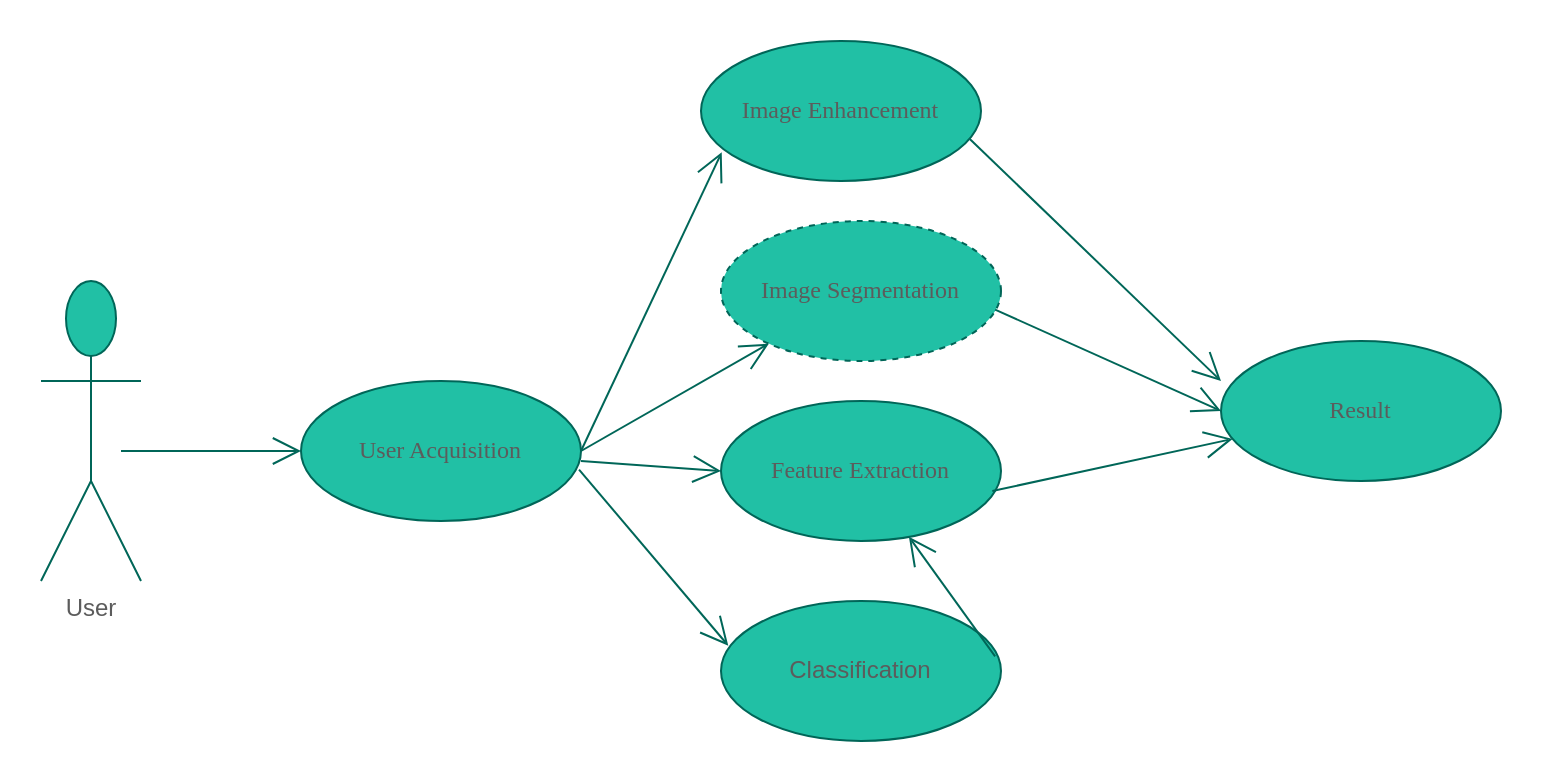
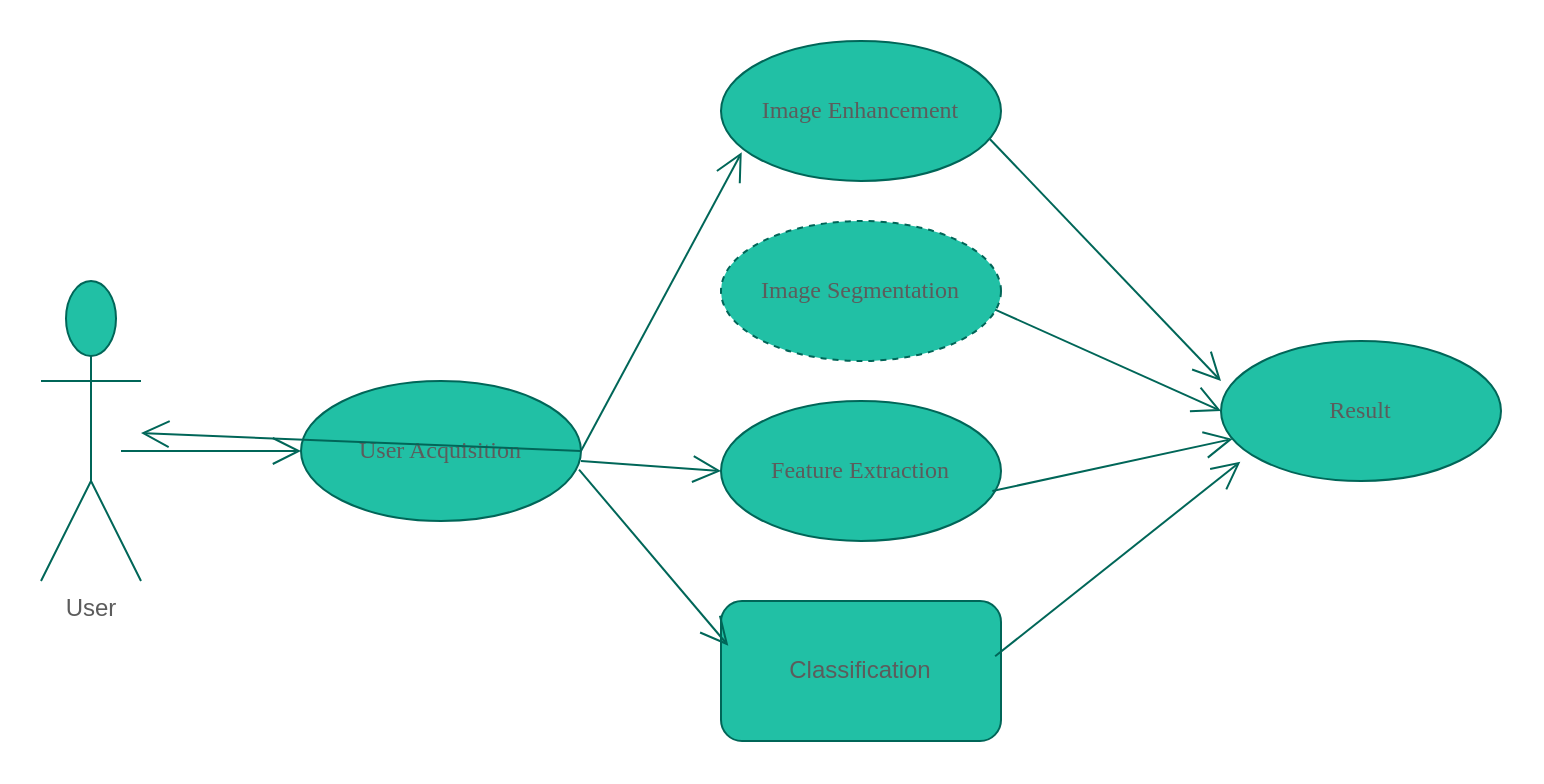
(841, 111) -> (861, 111)
(675, 397) -> (225, 436)
(947, 589) -> (1116, 560)
(861, 671) -> (861, 671)
